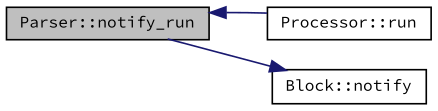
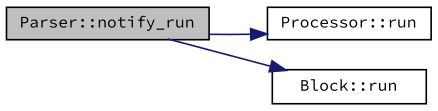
(247, 13) -> (230, 34)
(349, 87) -> (349, 87)
